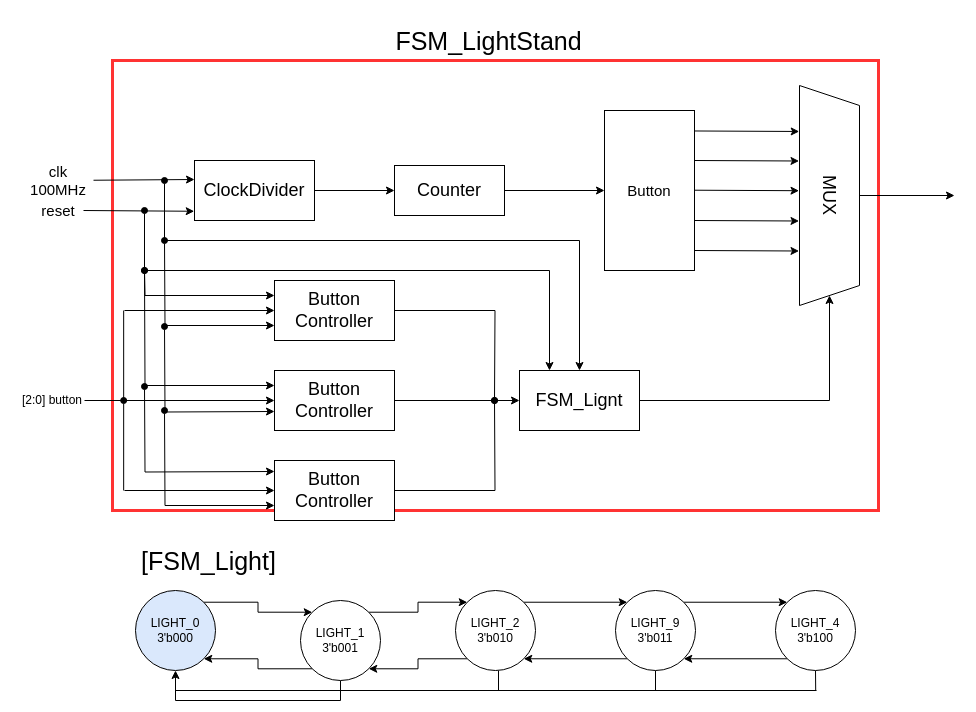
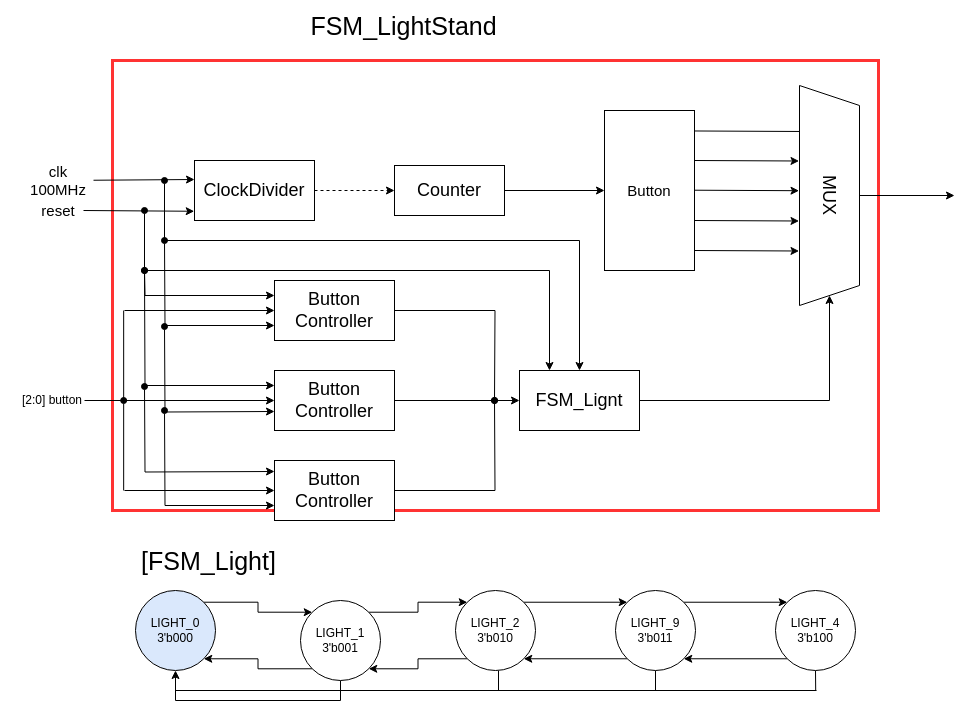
(489, 41) -> (404, 26)
(791, 131) -> (794, 131)
(352, 191) -> (352, 191)
